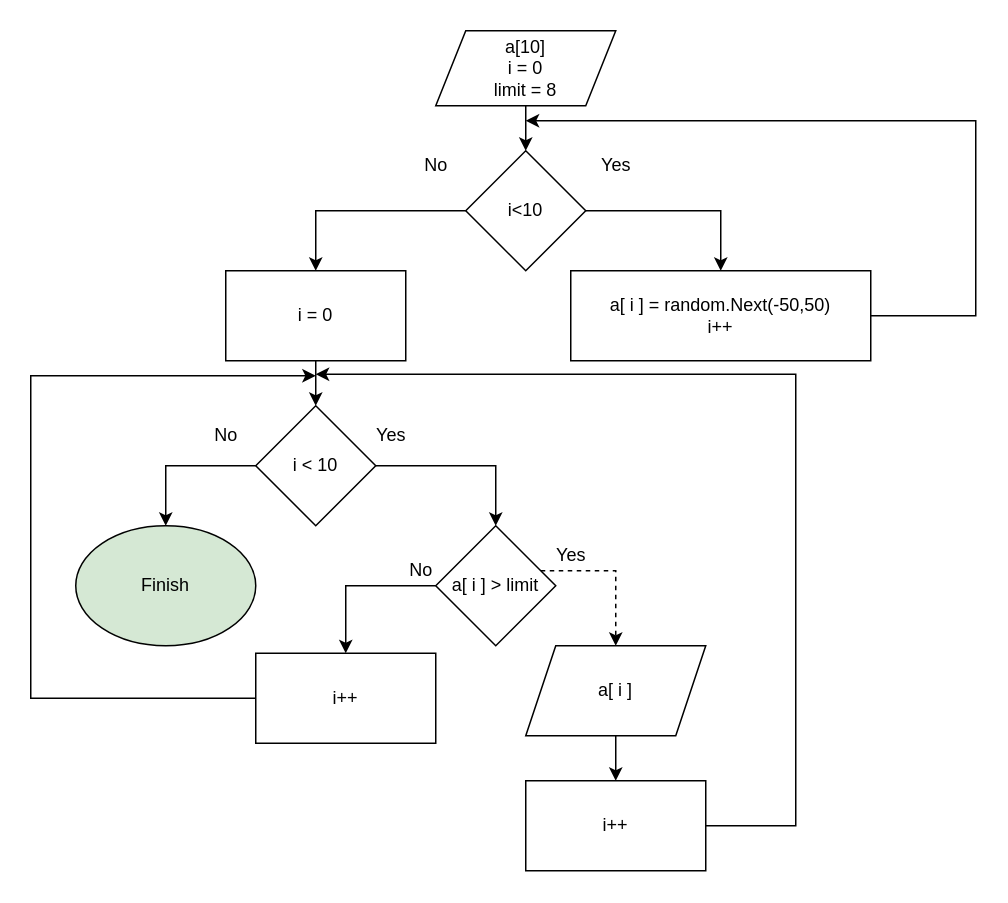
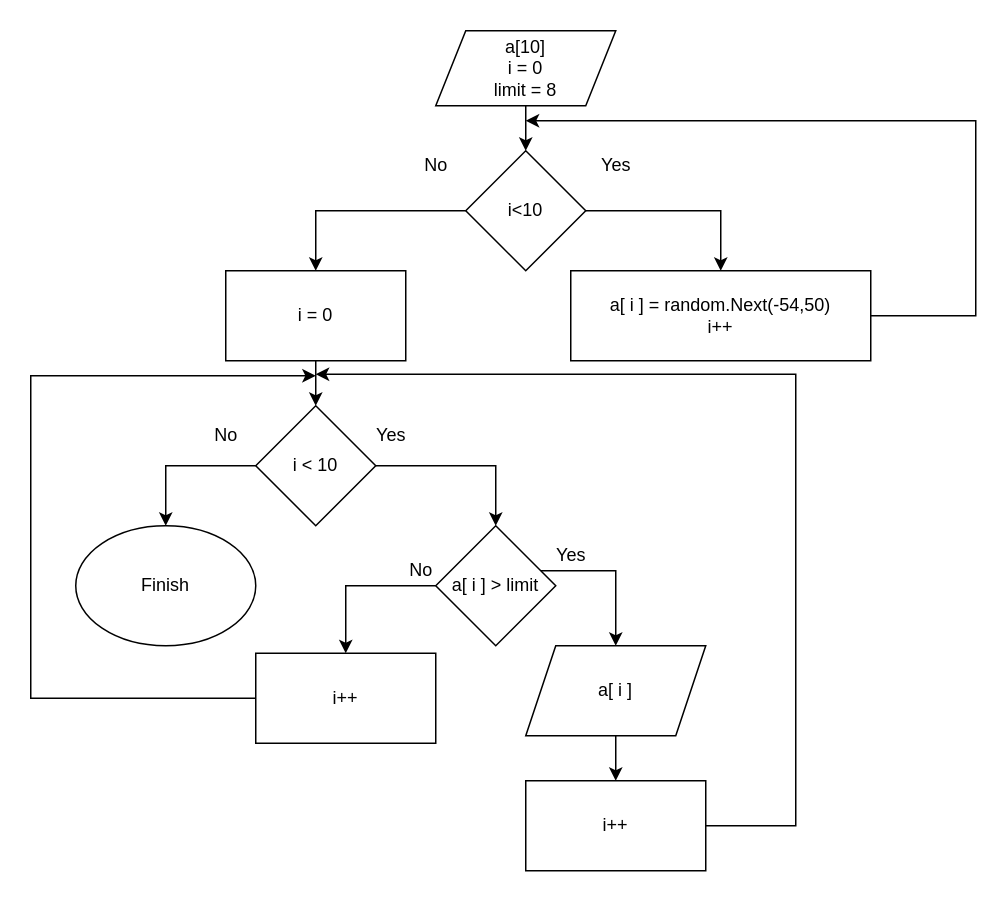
(721, 316) -> (721, 316)
(610, 571) -> (610, 571)
(166, 586) -> (166, 586)
